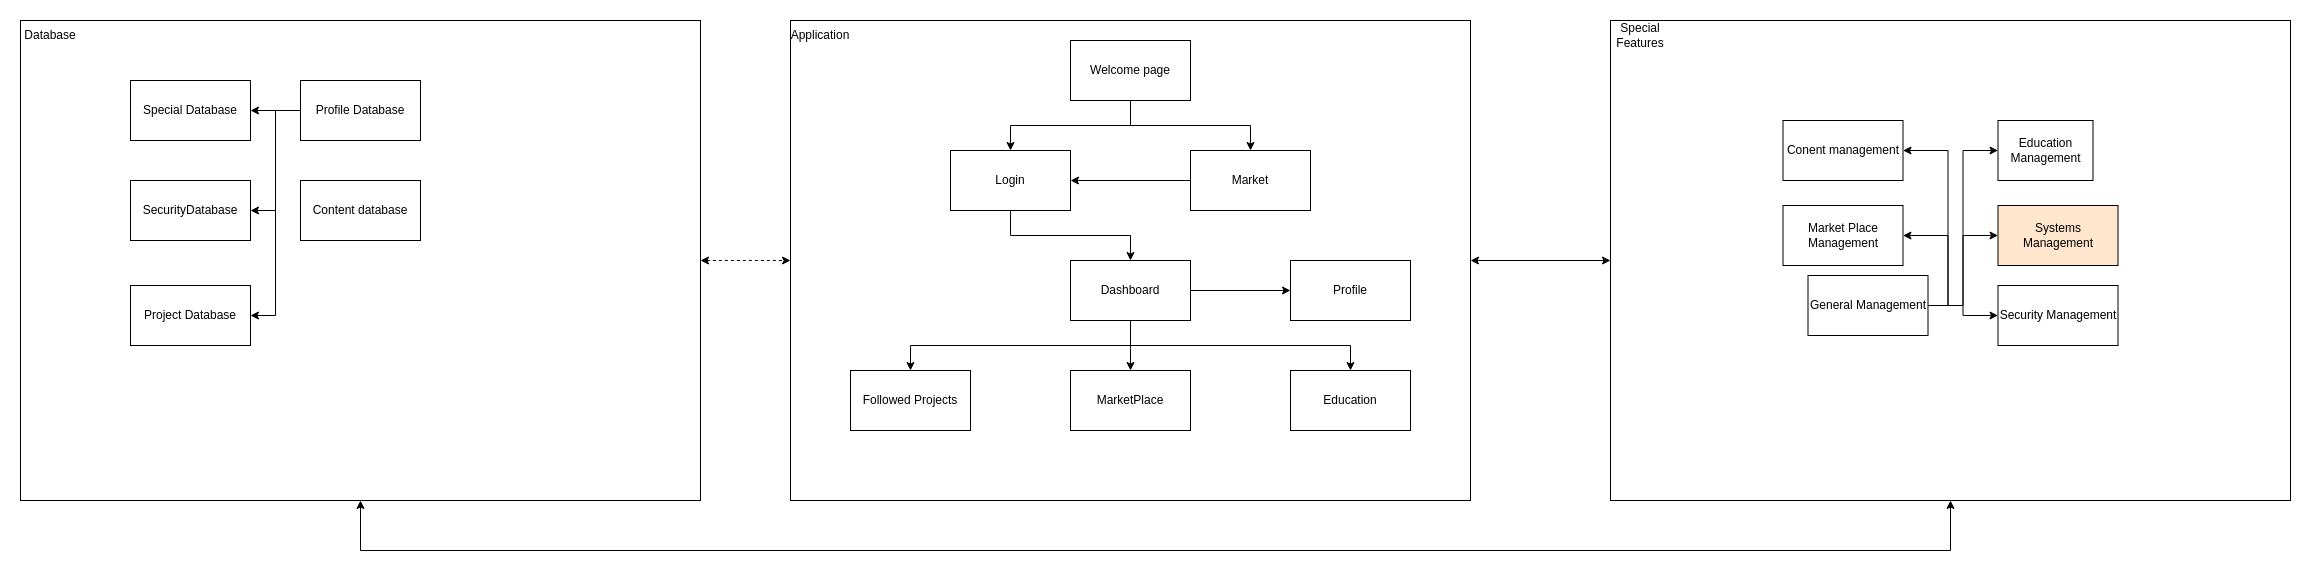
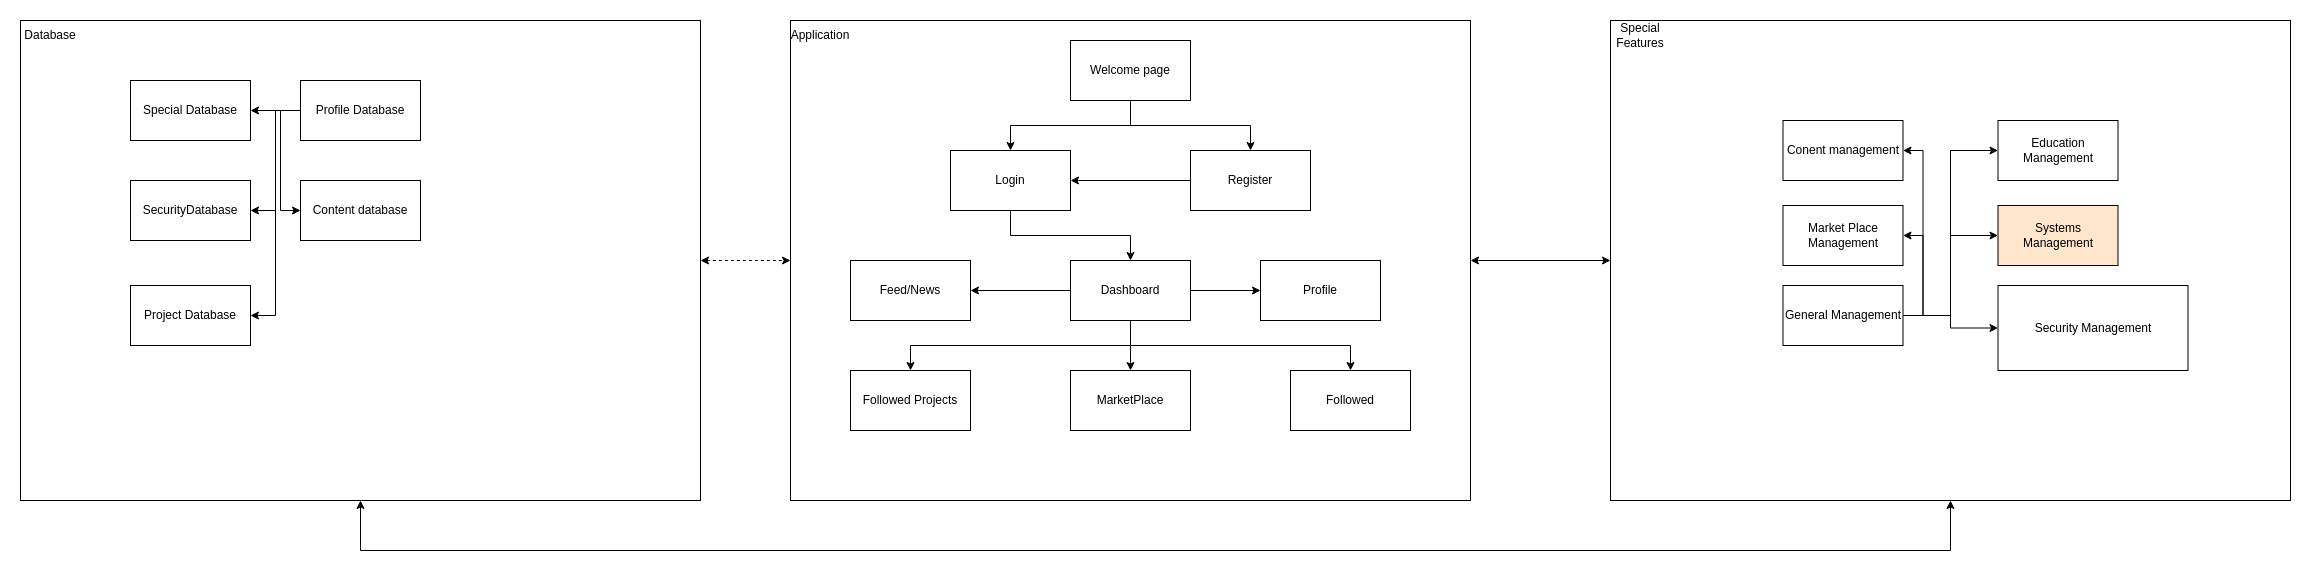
(2046, 151) -> (2058, 151)
none -> (281, 168)
(1251, 181) -> (1251, 181)
none -> (911, 291)
none -> (1024, 291)
(1351, 291) -> (1321, 291)
(1868, 306) -> (1843, 316)
(2058, 316) -> (2093, 328)
(1351, 401) -> (1351, 401)
